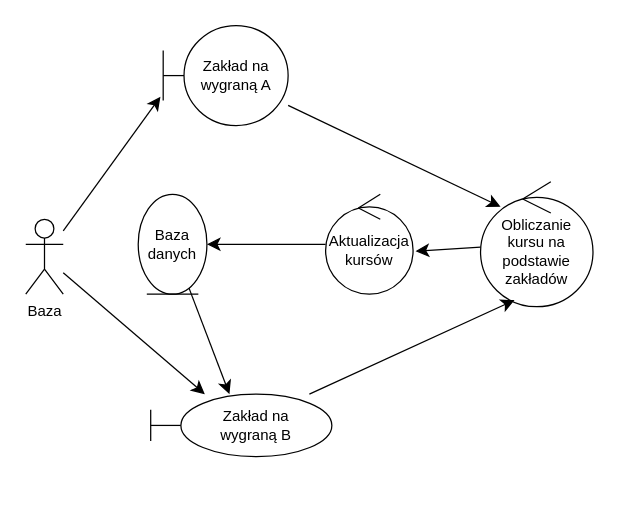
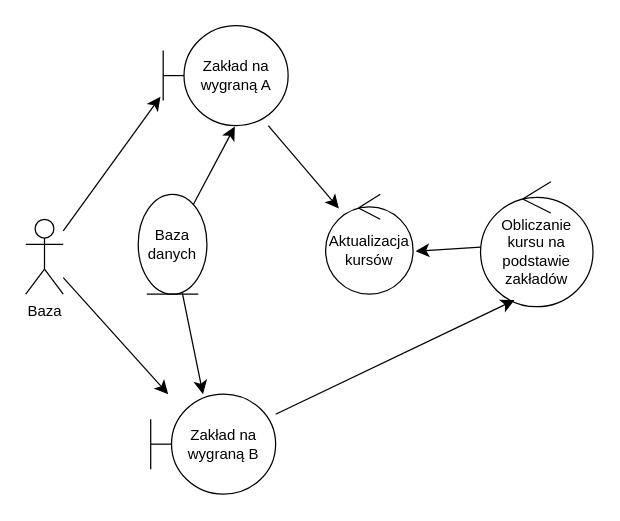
(391, 154) -> (301, 164)
none -> (212, 170)
(270, 244) -> none
(241, 426) -> (213, 444)
